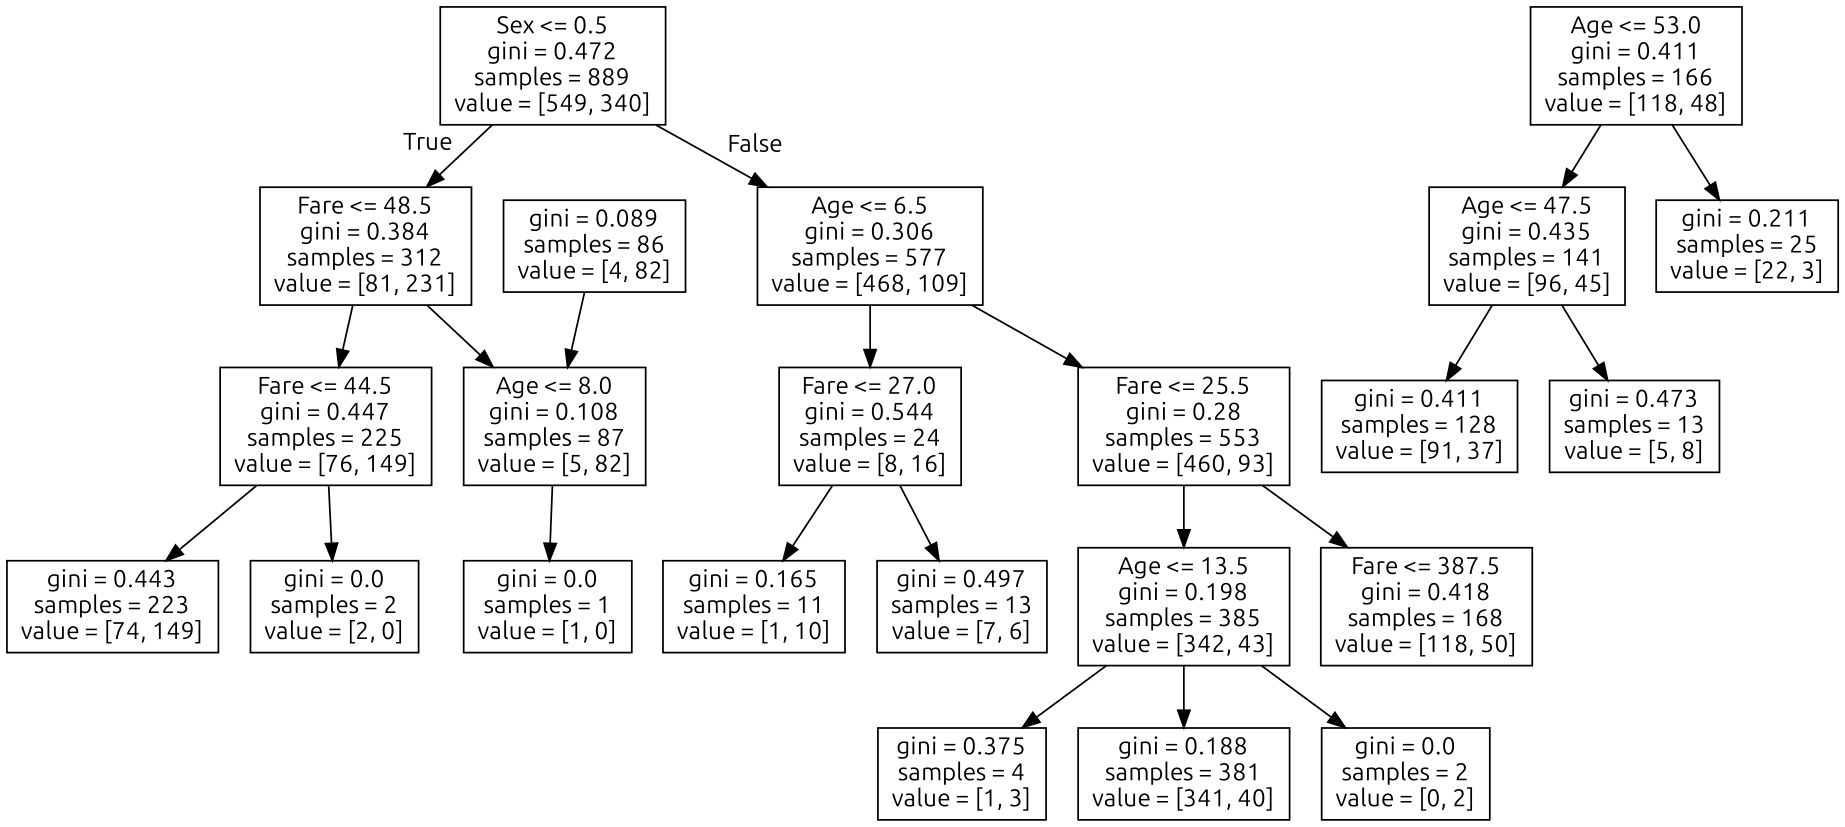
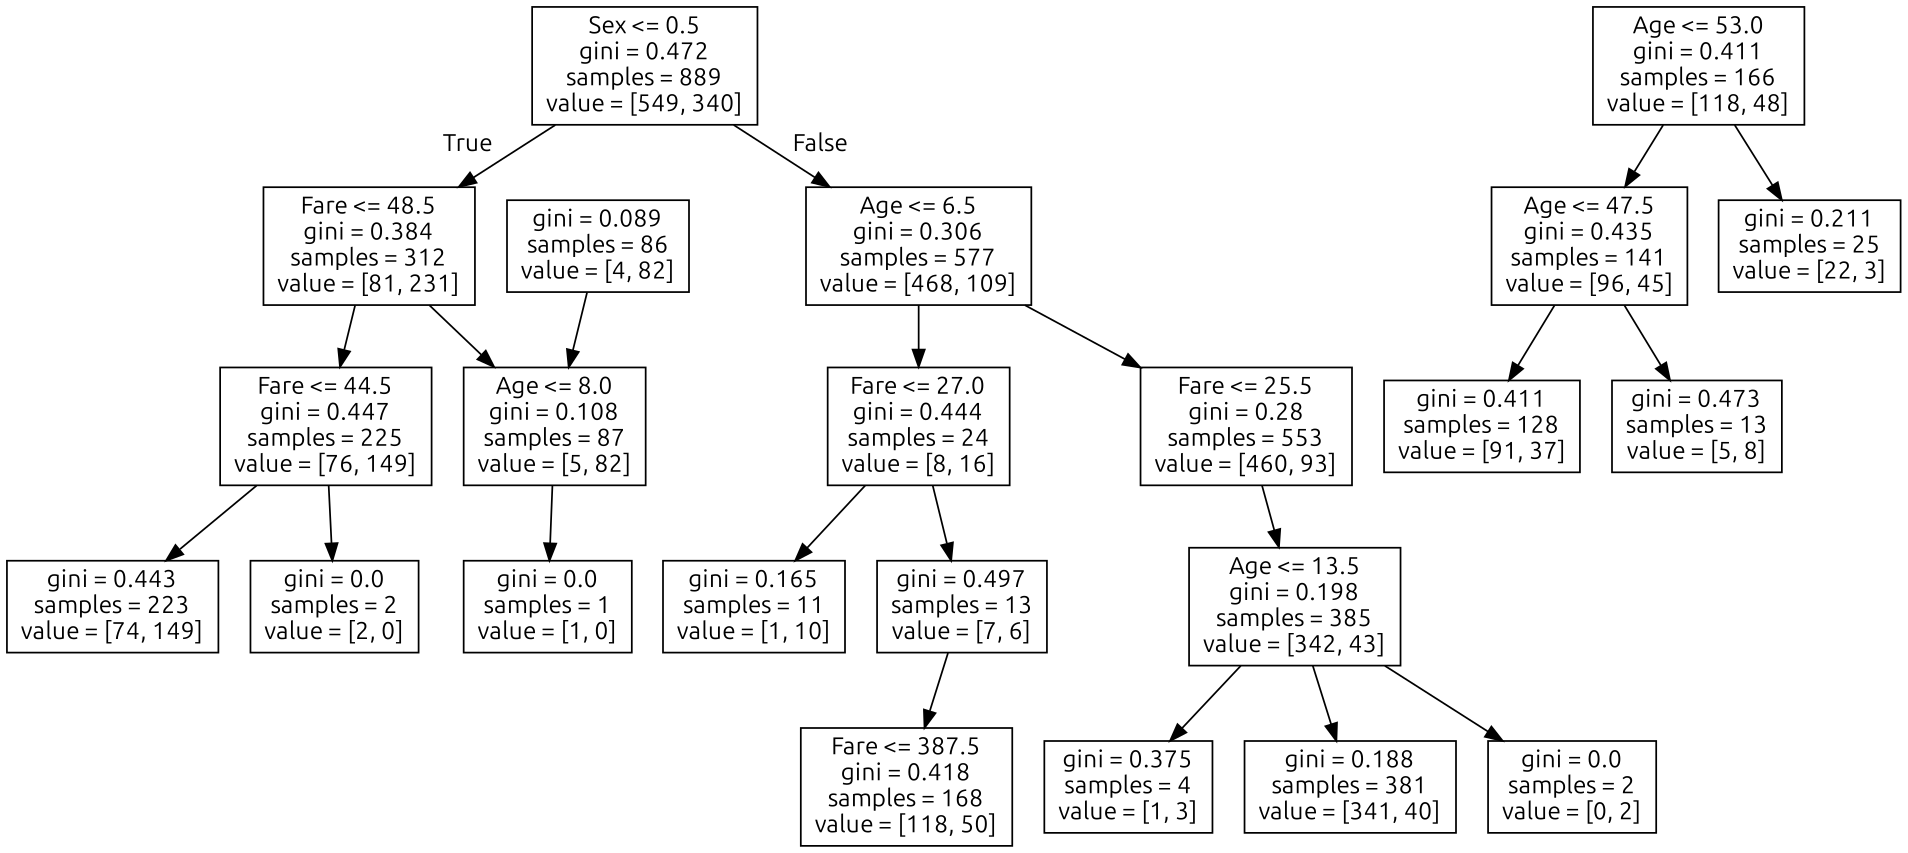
(870, 426) -> (919, 426)
(1298, 511) -> (939, 682)
